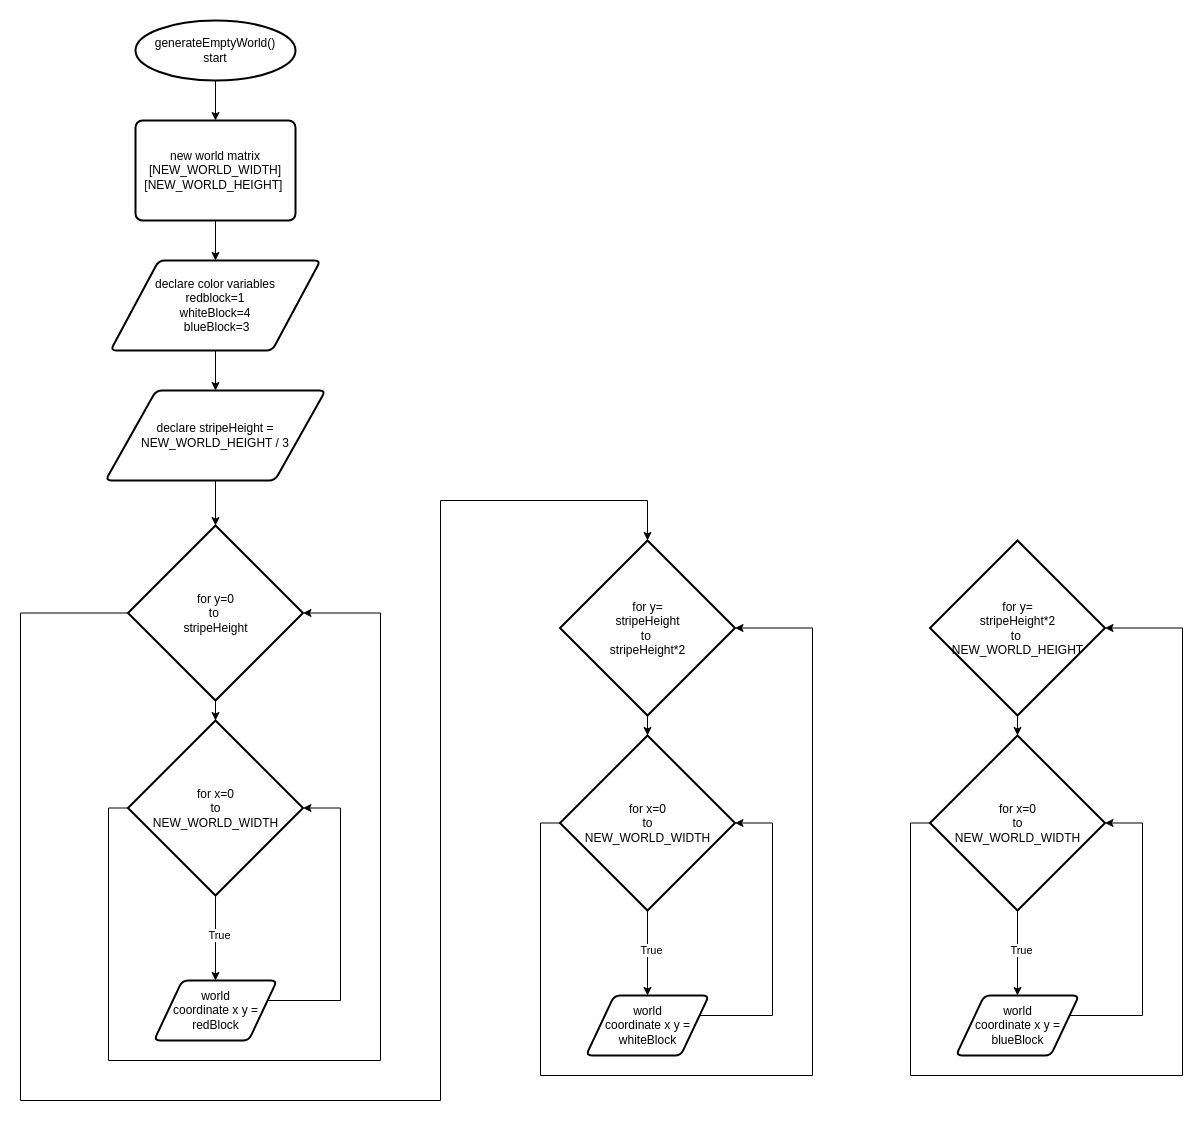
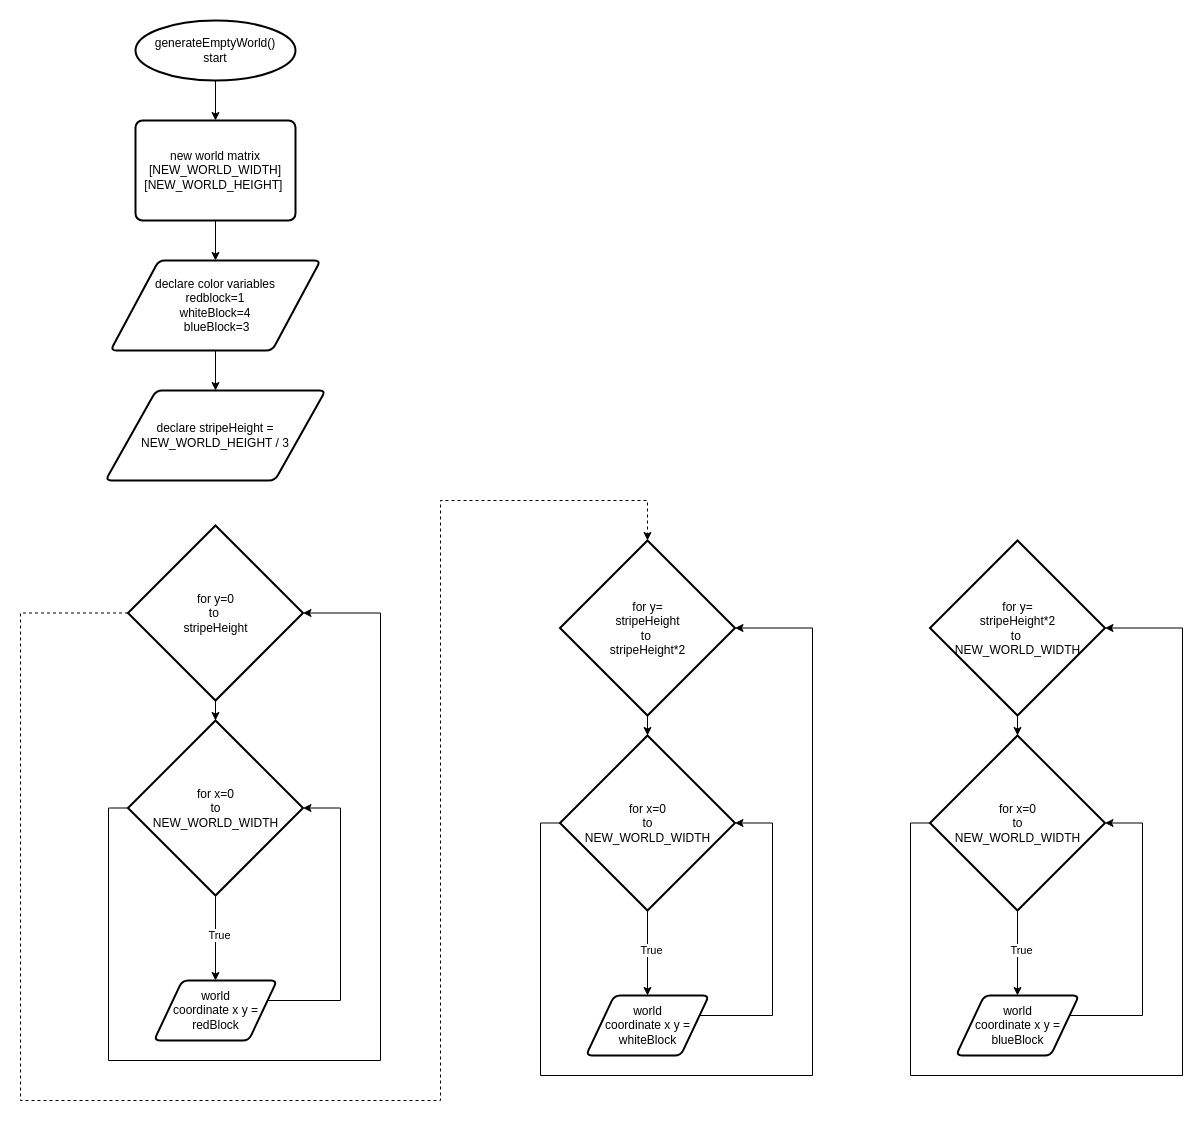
(216, 500) -> none
(1018, 629) -> (1018, 629)
(355, 1101) -> (355, 1101)
